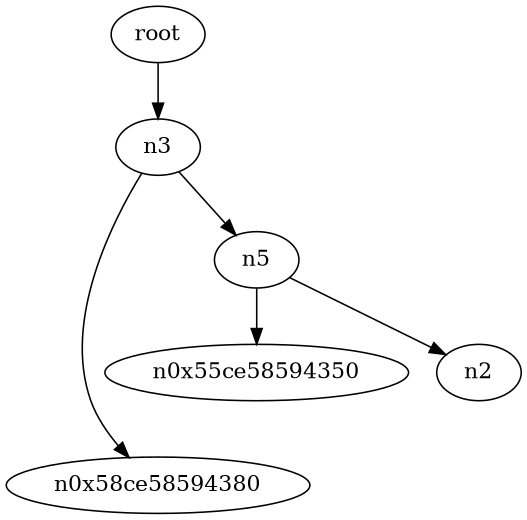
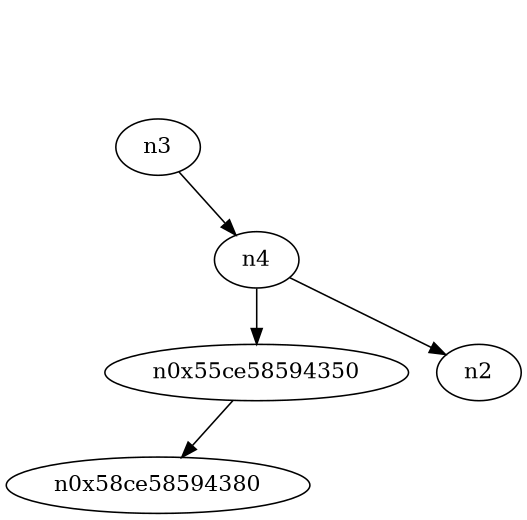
(158, 34) -> none
(257, 260) -> (257, 260)
(86, 308) -> (213, 423)
